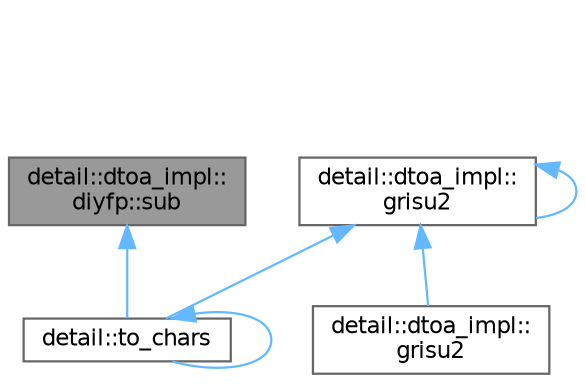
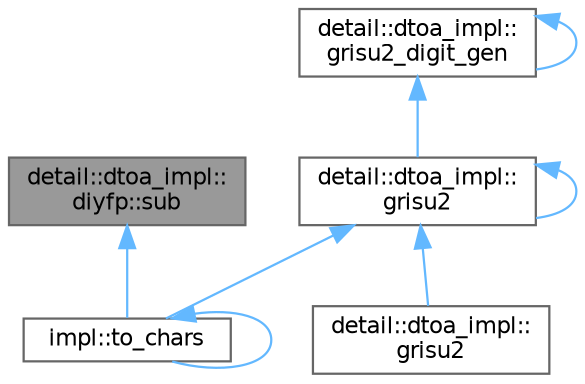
none -> (418, 43)
(127, 340) -> (127, 340)
